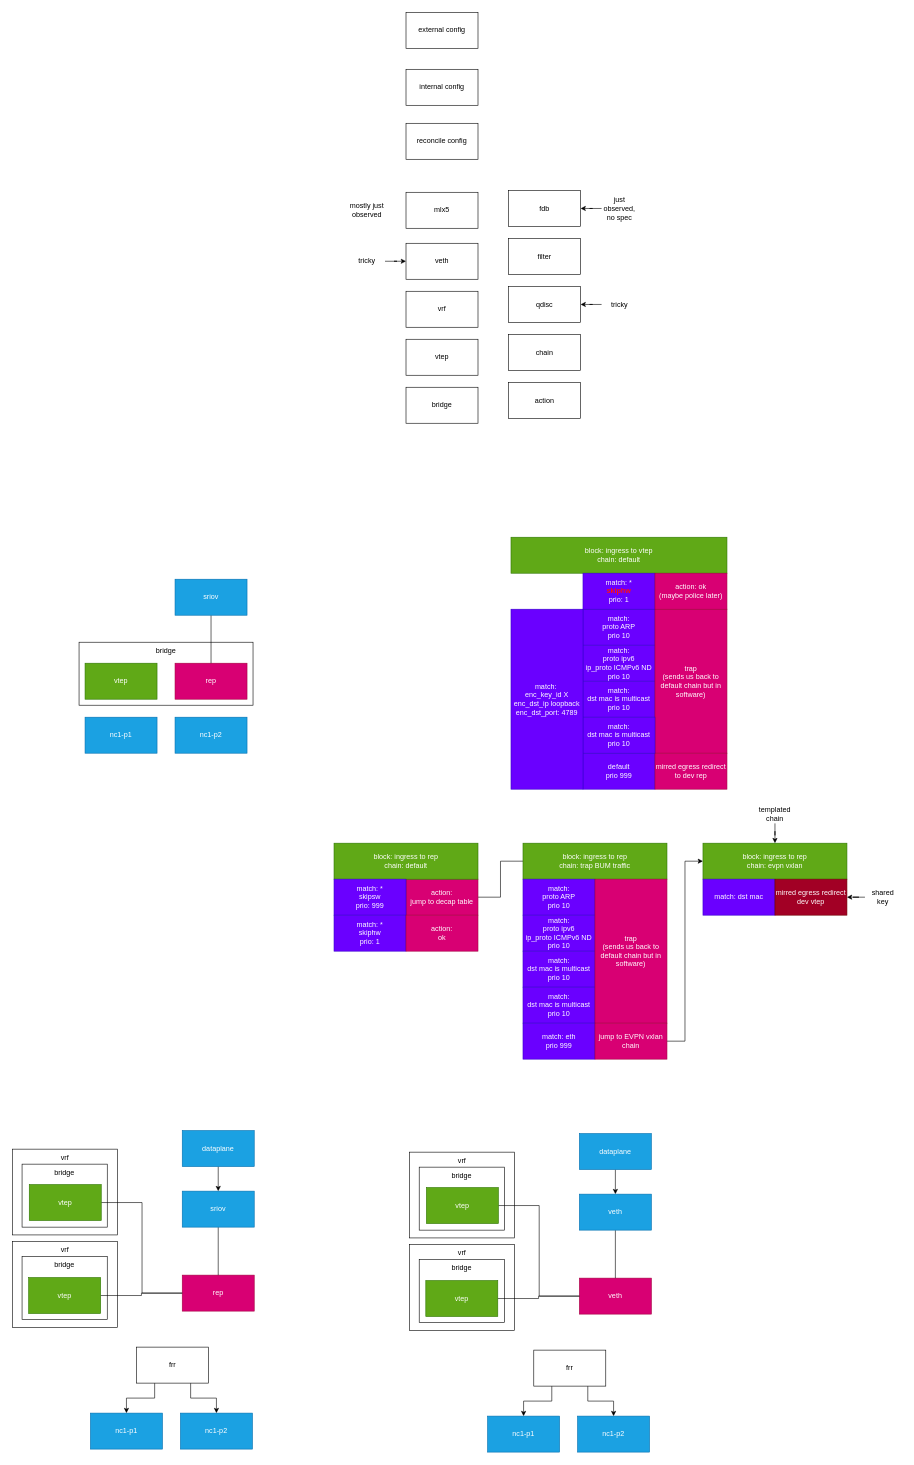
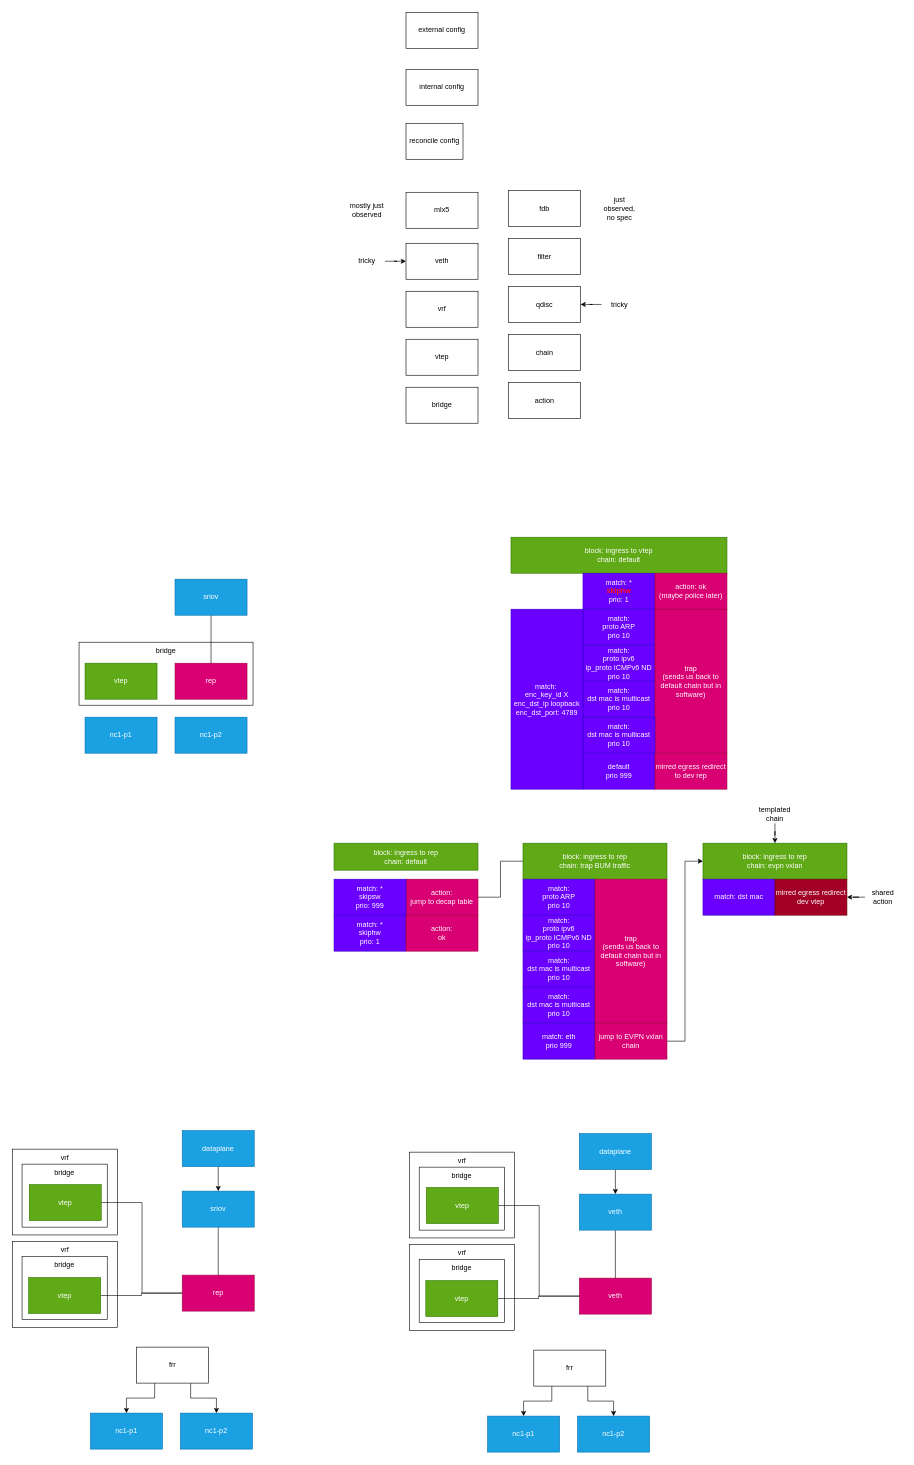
(442, 141) -> (434, 141)
(591, 209) -> none
(406, 861) -> (406, 857)
(883, 897) -> (883, 897)
